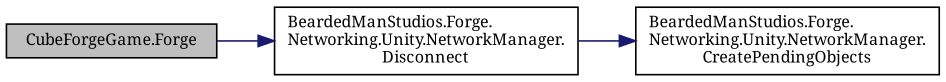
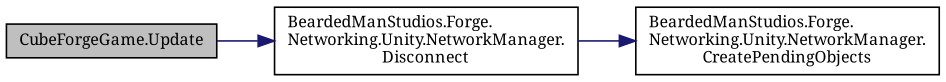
(112, 41) -> (112, 41)
